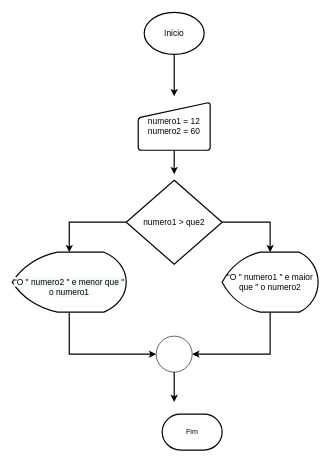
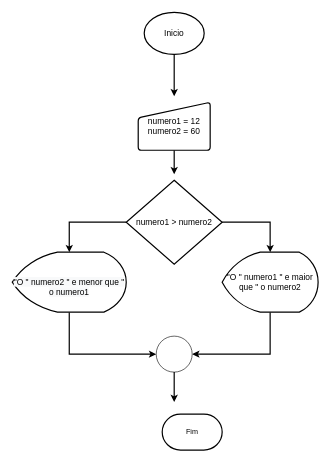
(174, 222) -> (174, 222)
